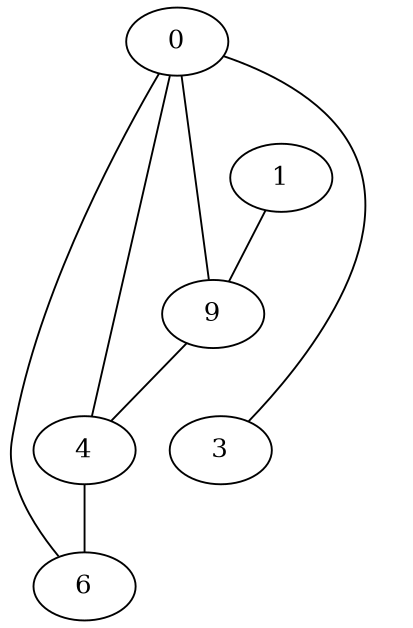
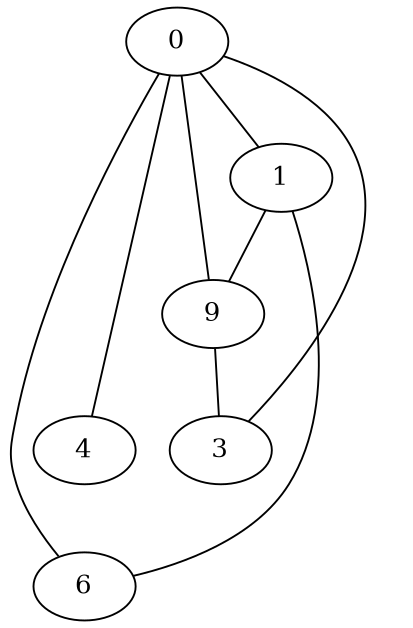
none -> (229, 110)
(149, 382) -> (217, 382)
(85, 519) -> (308, 440)
